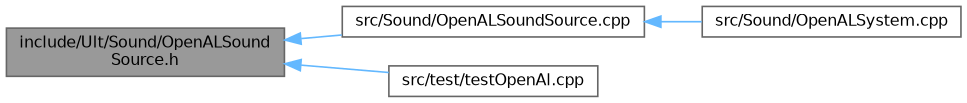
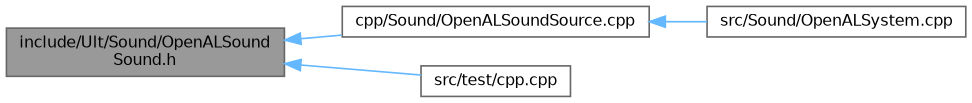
(493, 22) -> (496, 22)
(145, 52) -> (145, 52)
(493, 81) -> (496, 81)
